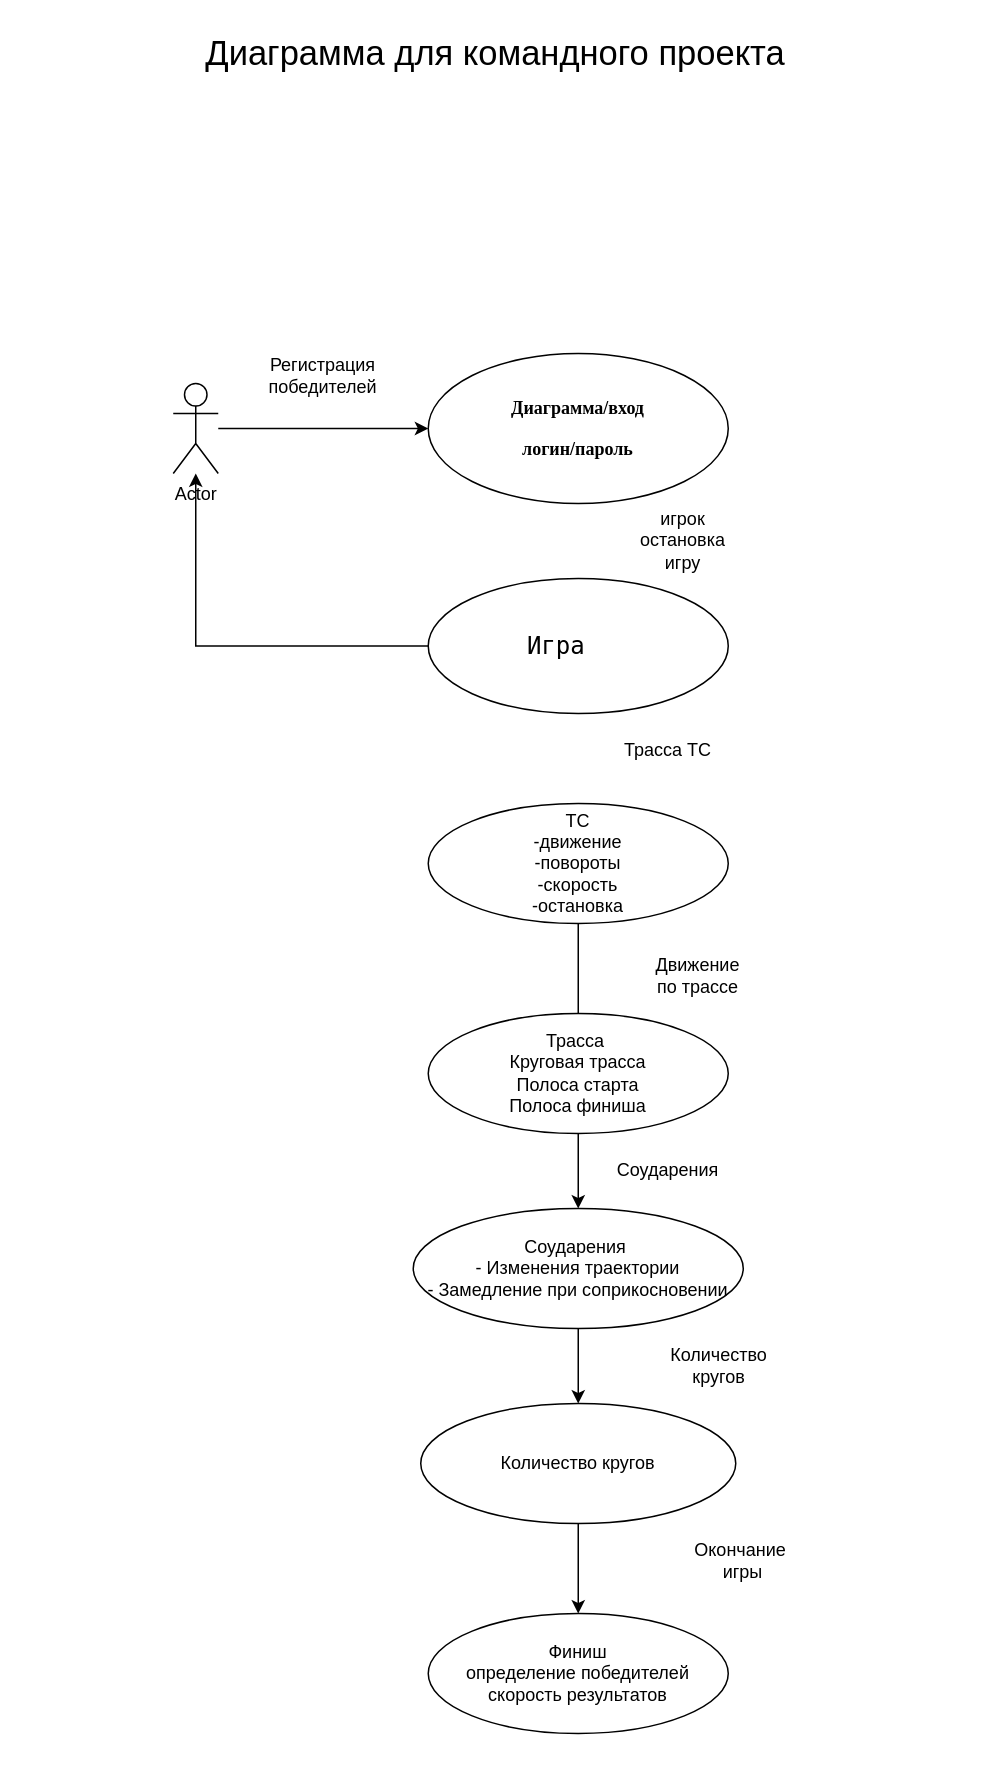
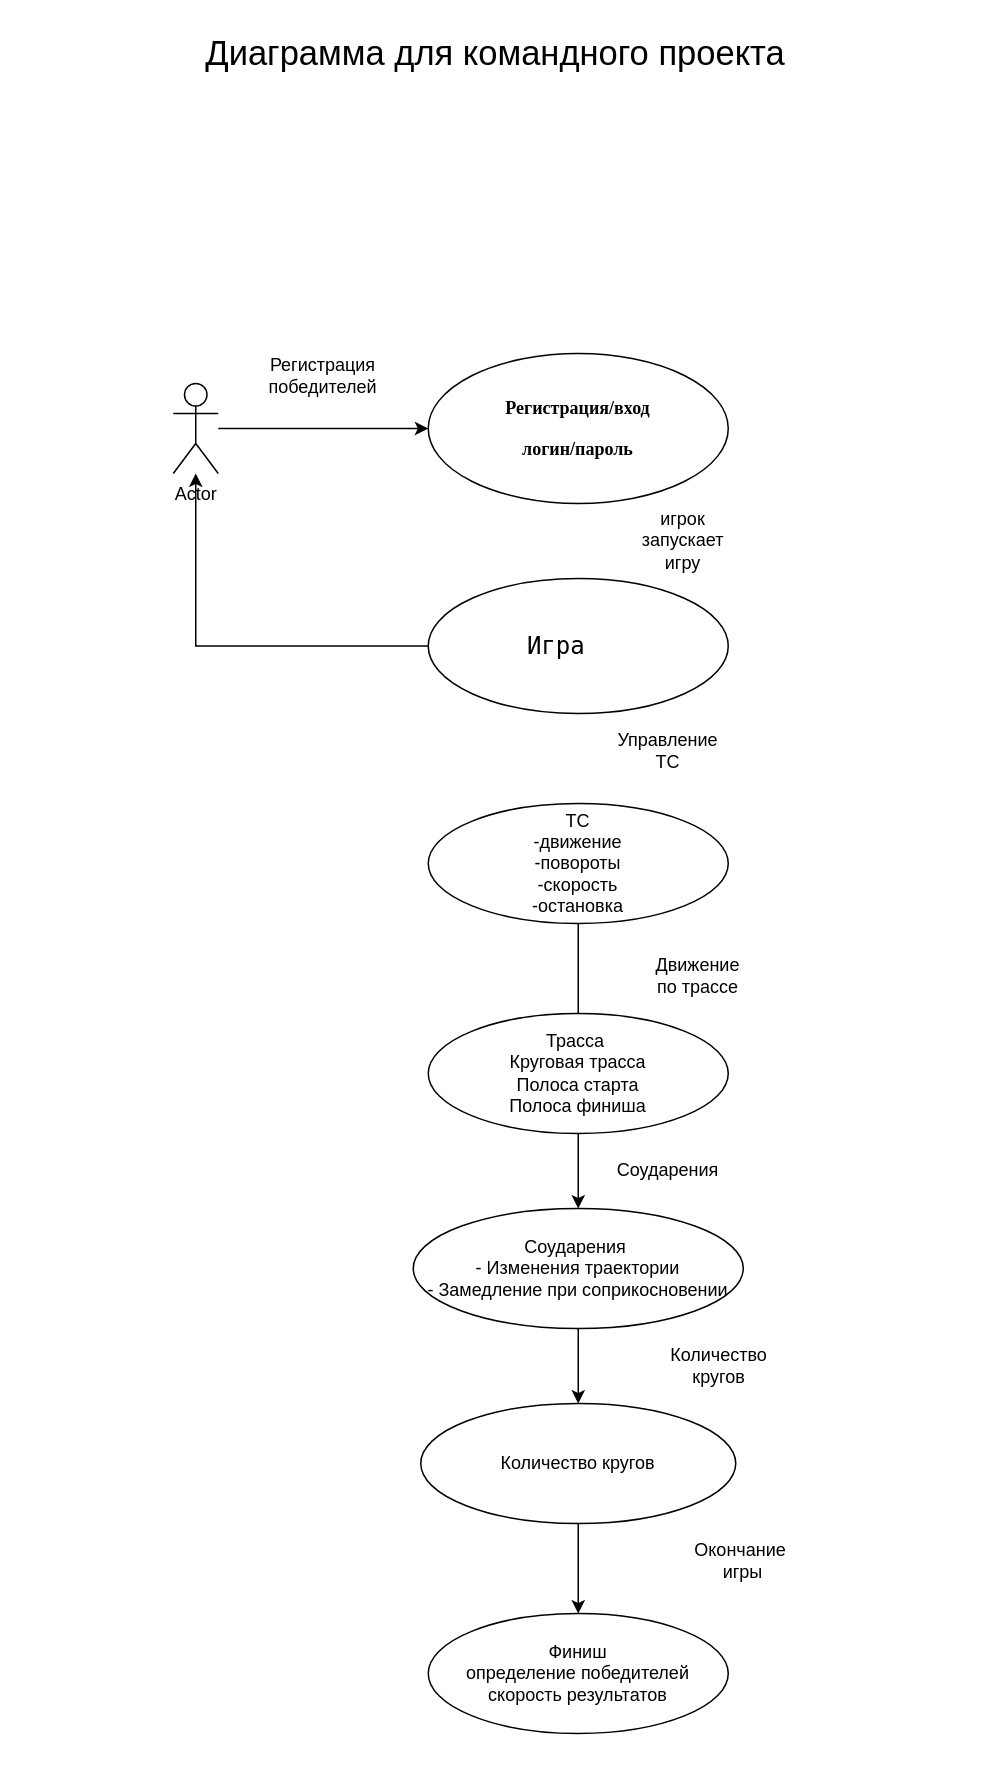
(578, 428) -> (578, 428)
(683, 541) -> (683, 541)
(668, 751) -> (668, 751)
